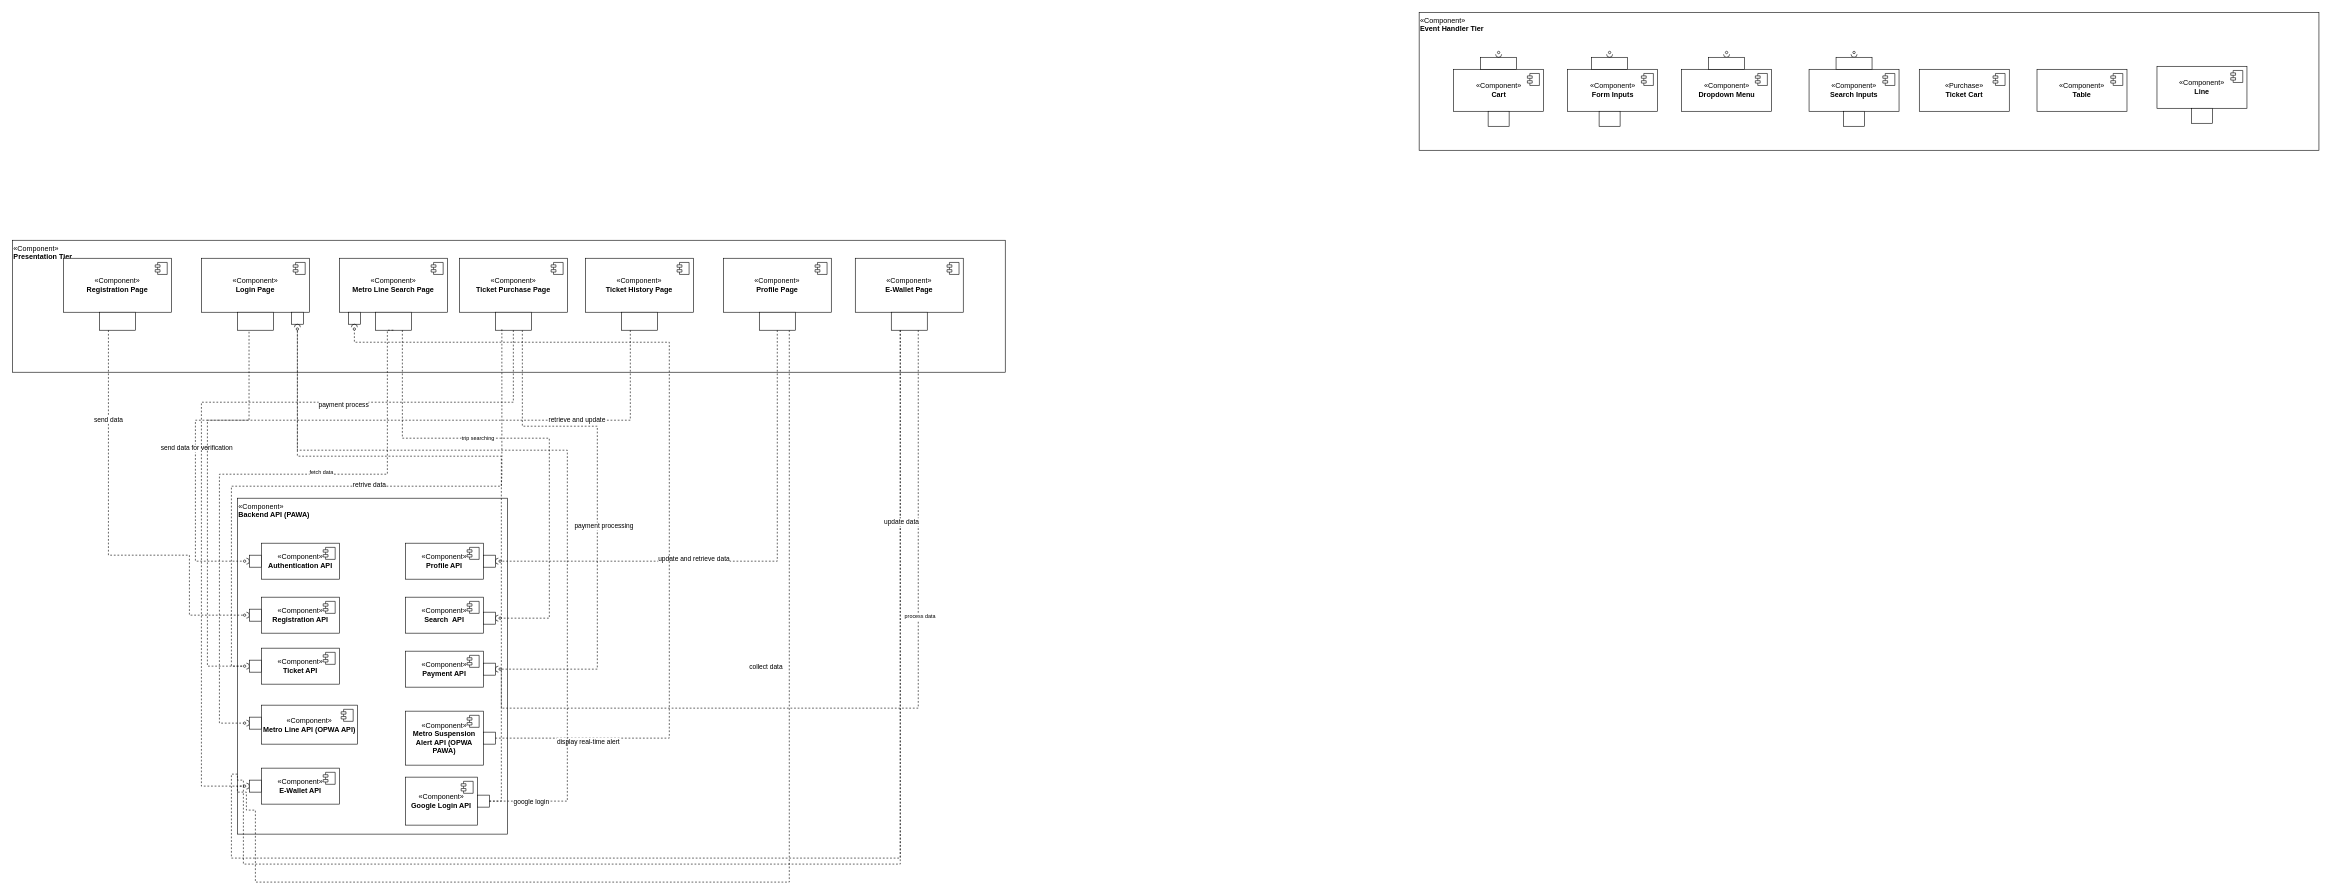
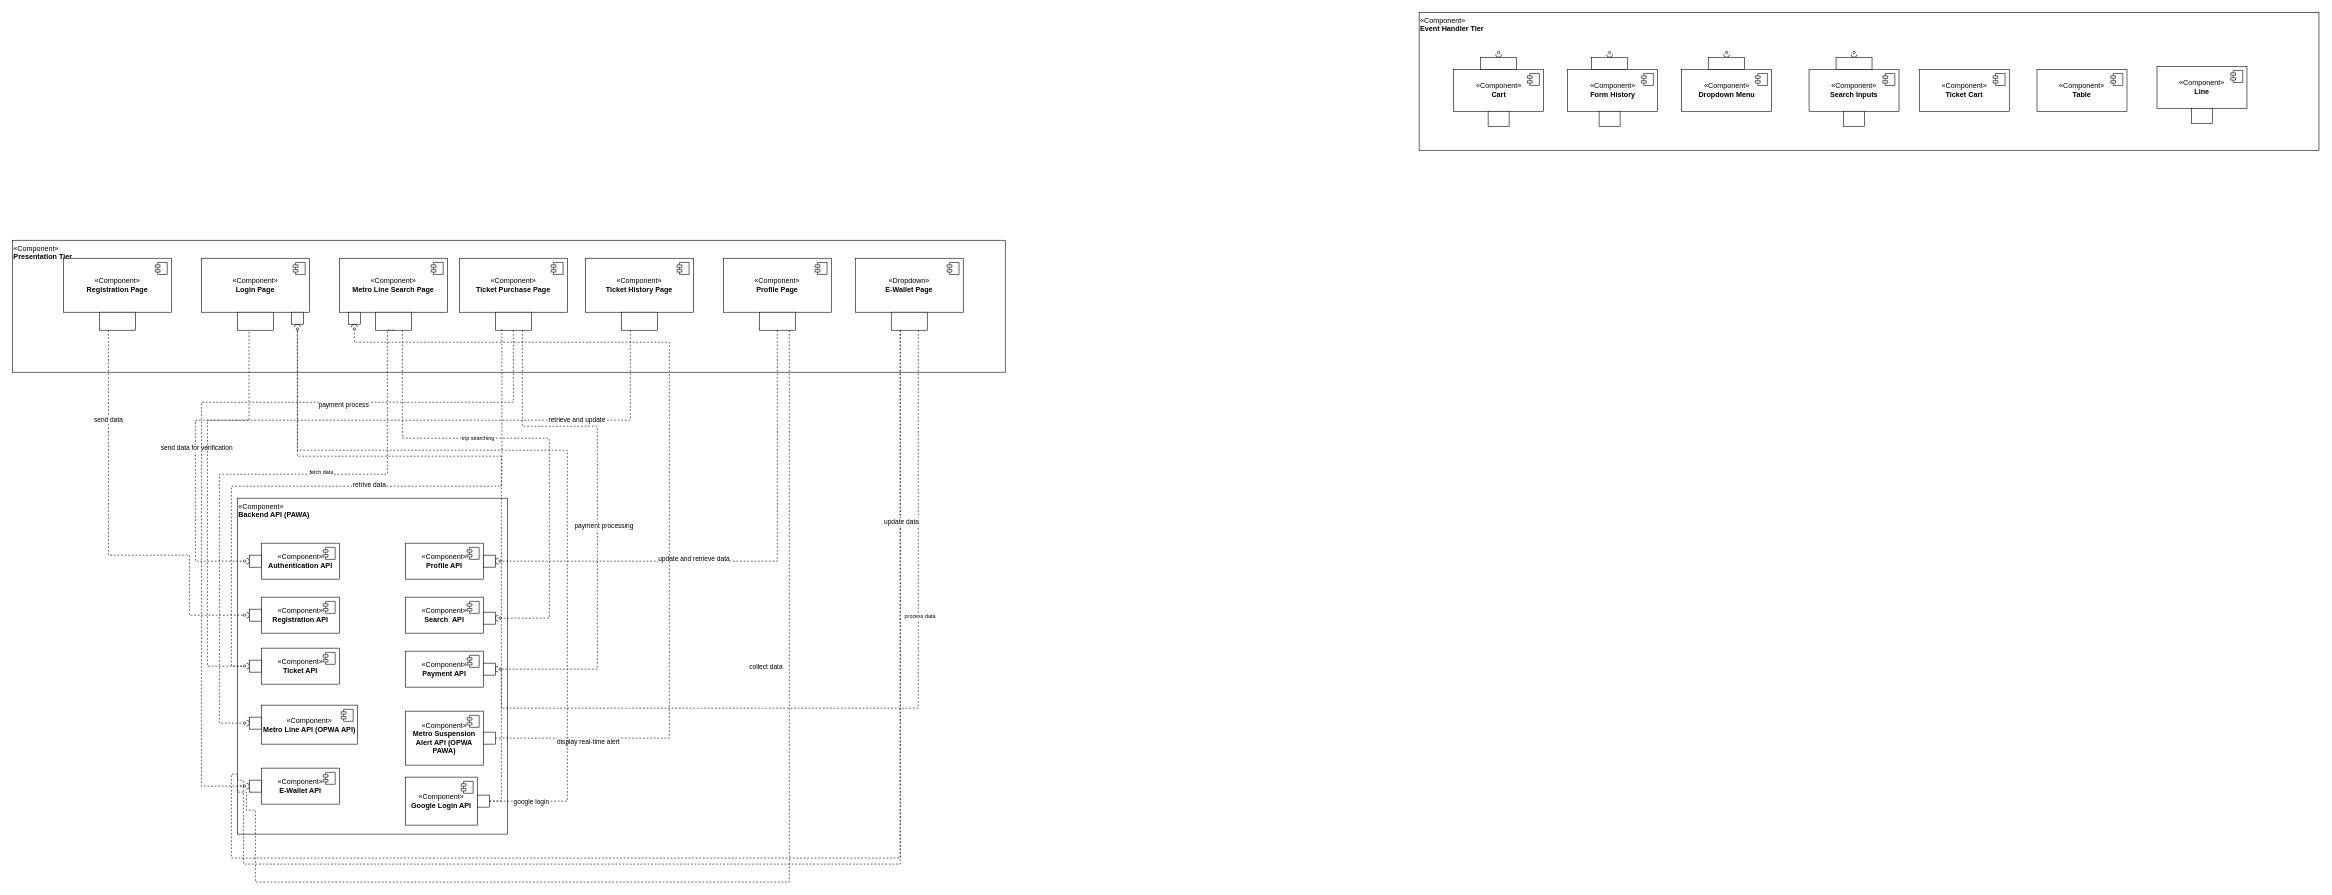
(1613, 90) -> (1613, 90)
(1965, 90) -> (1965, 90)
(909, 285) -> (909, 285)
